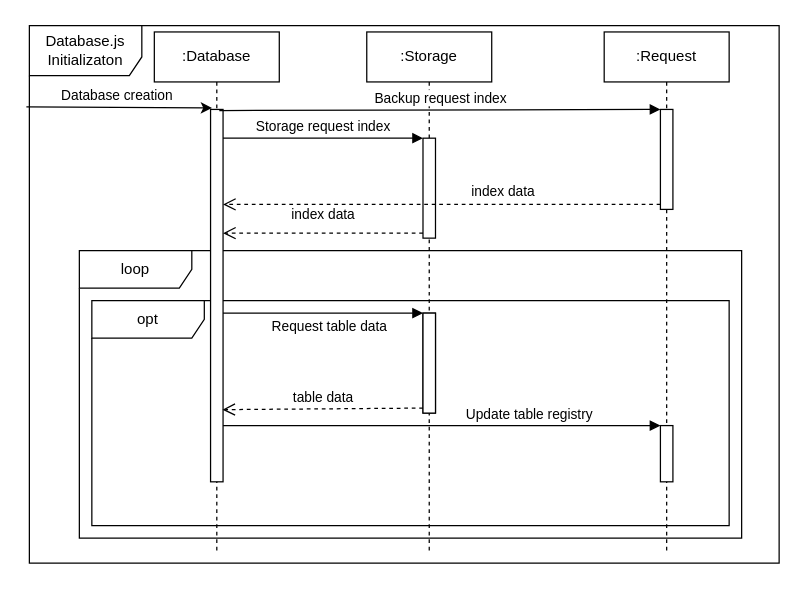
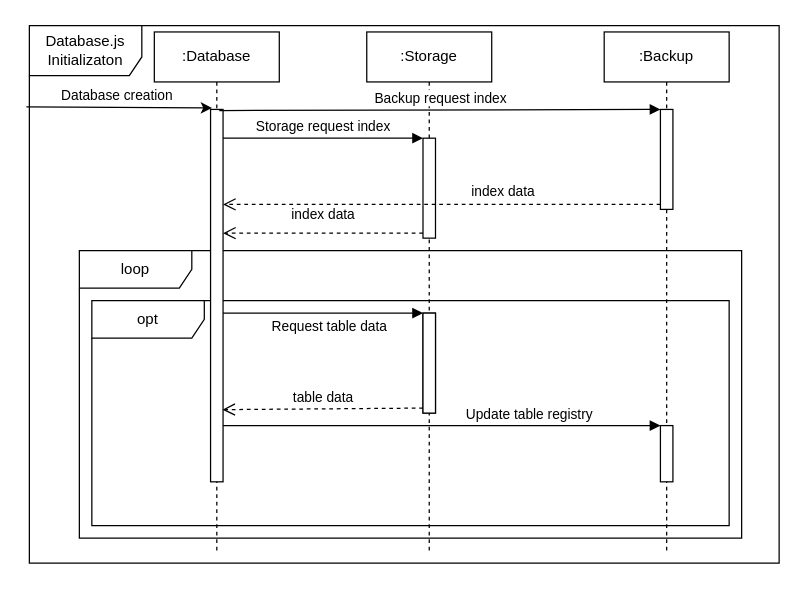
(667, 57) -> (667, 57)
